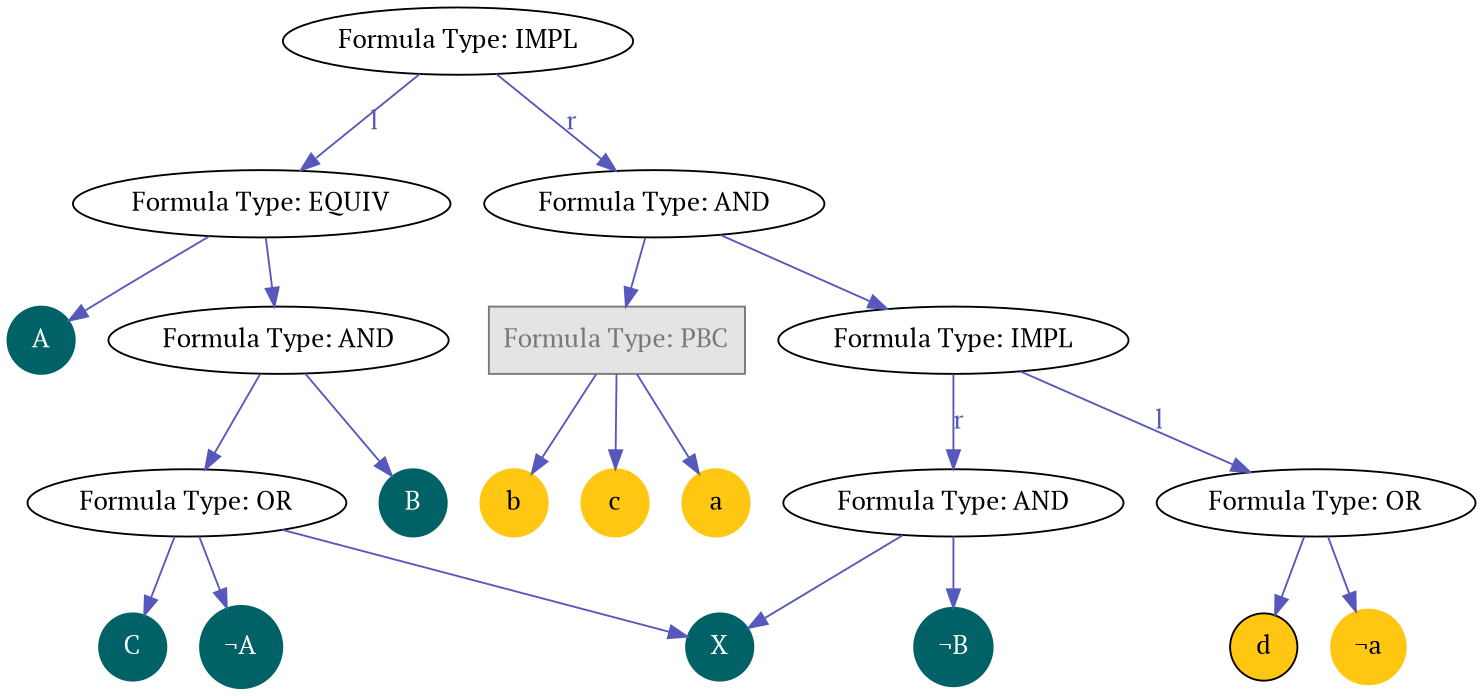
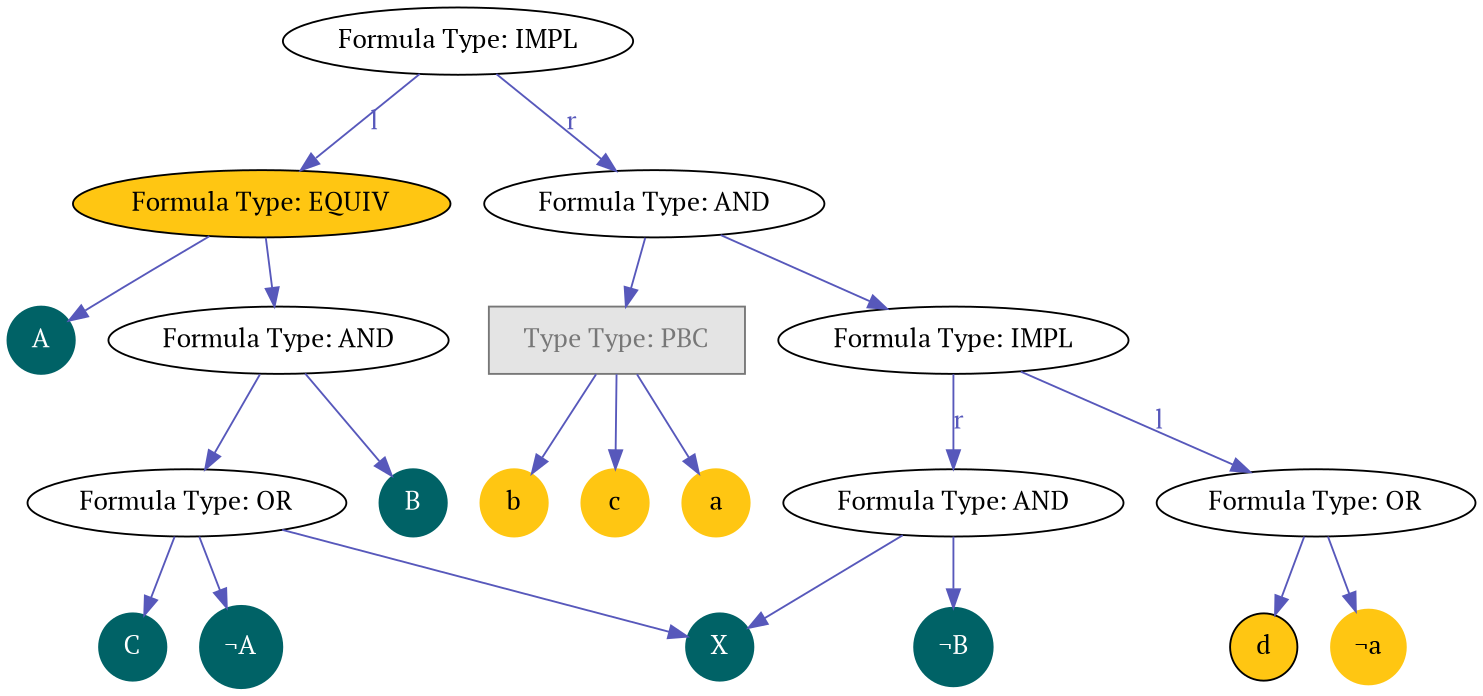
(262, 204) -> (262, 204)
(617, 340) -> (617, 340)
